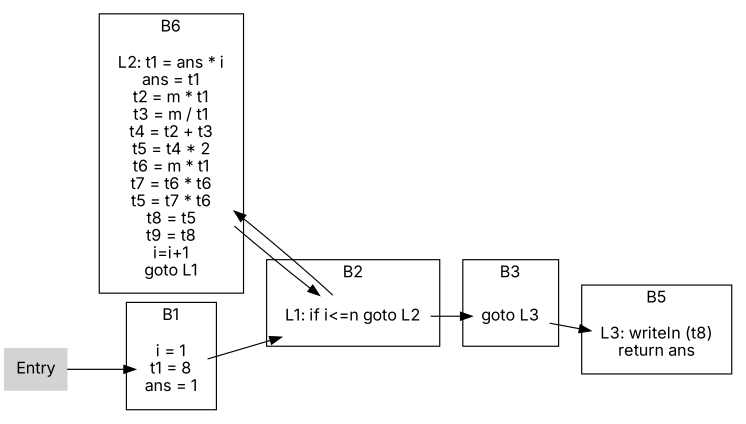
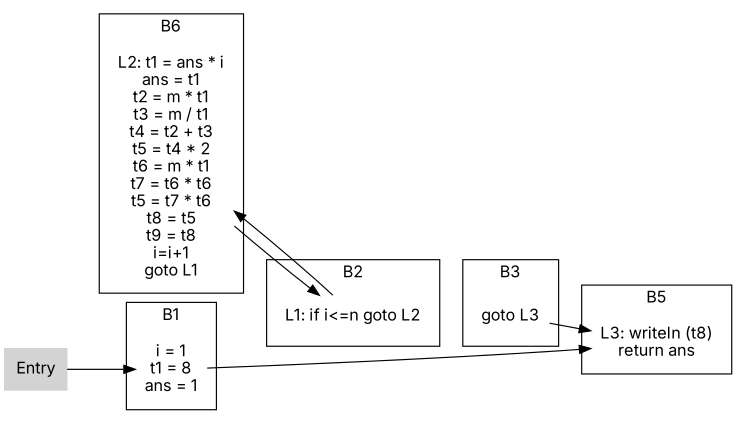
(447, 316) -> none
(239, 350) -> (393, 360)
